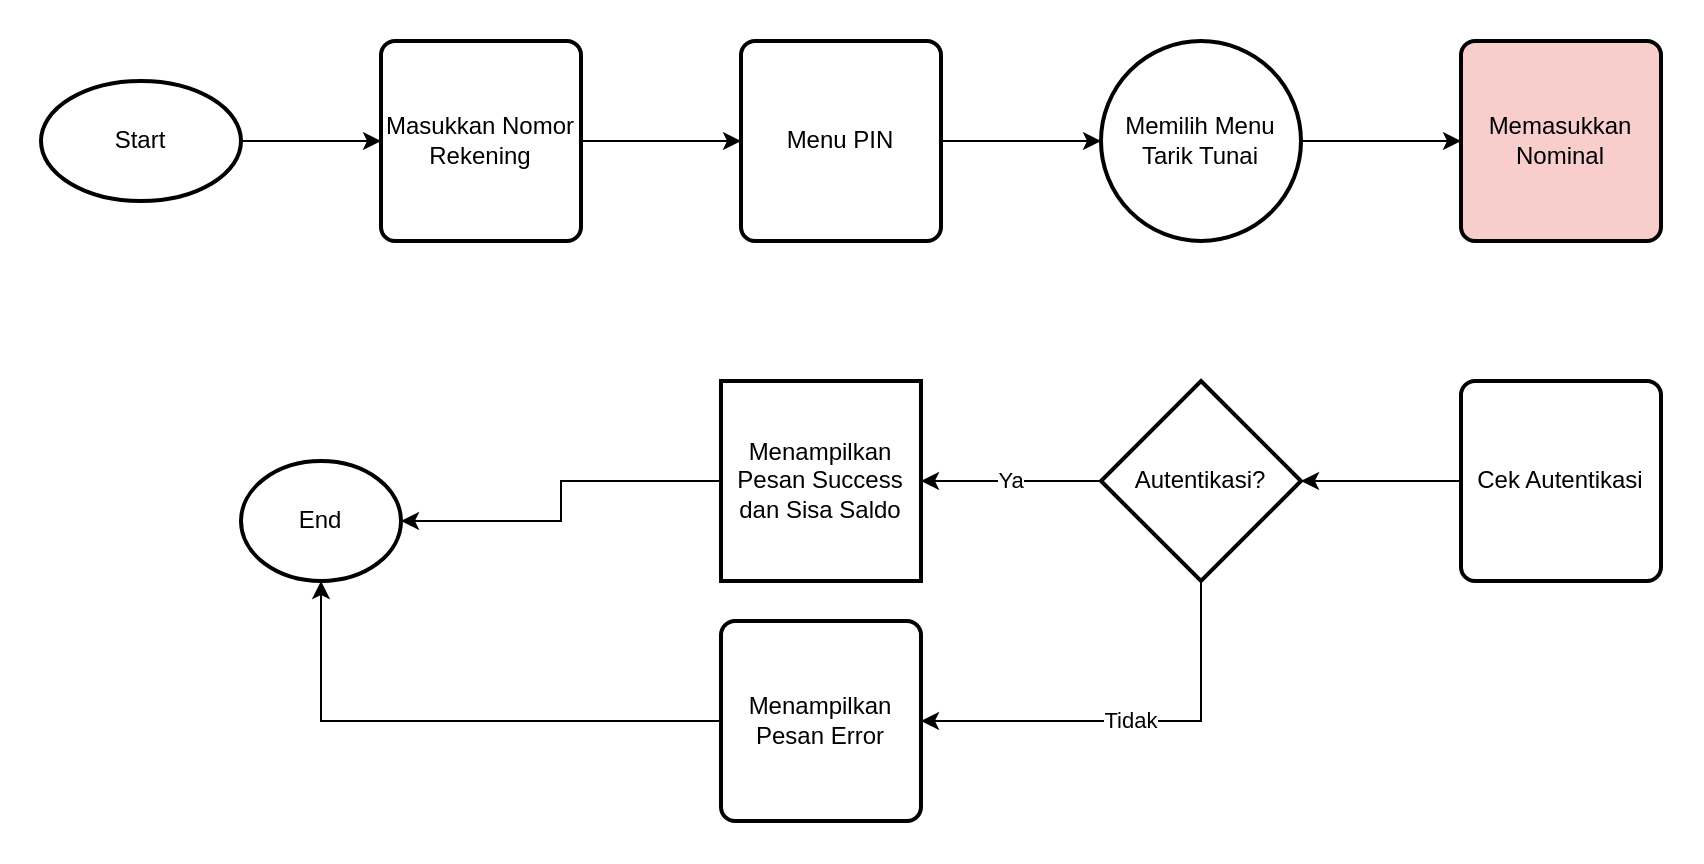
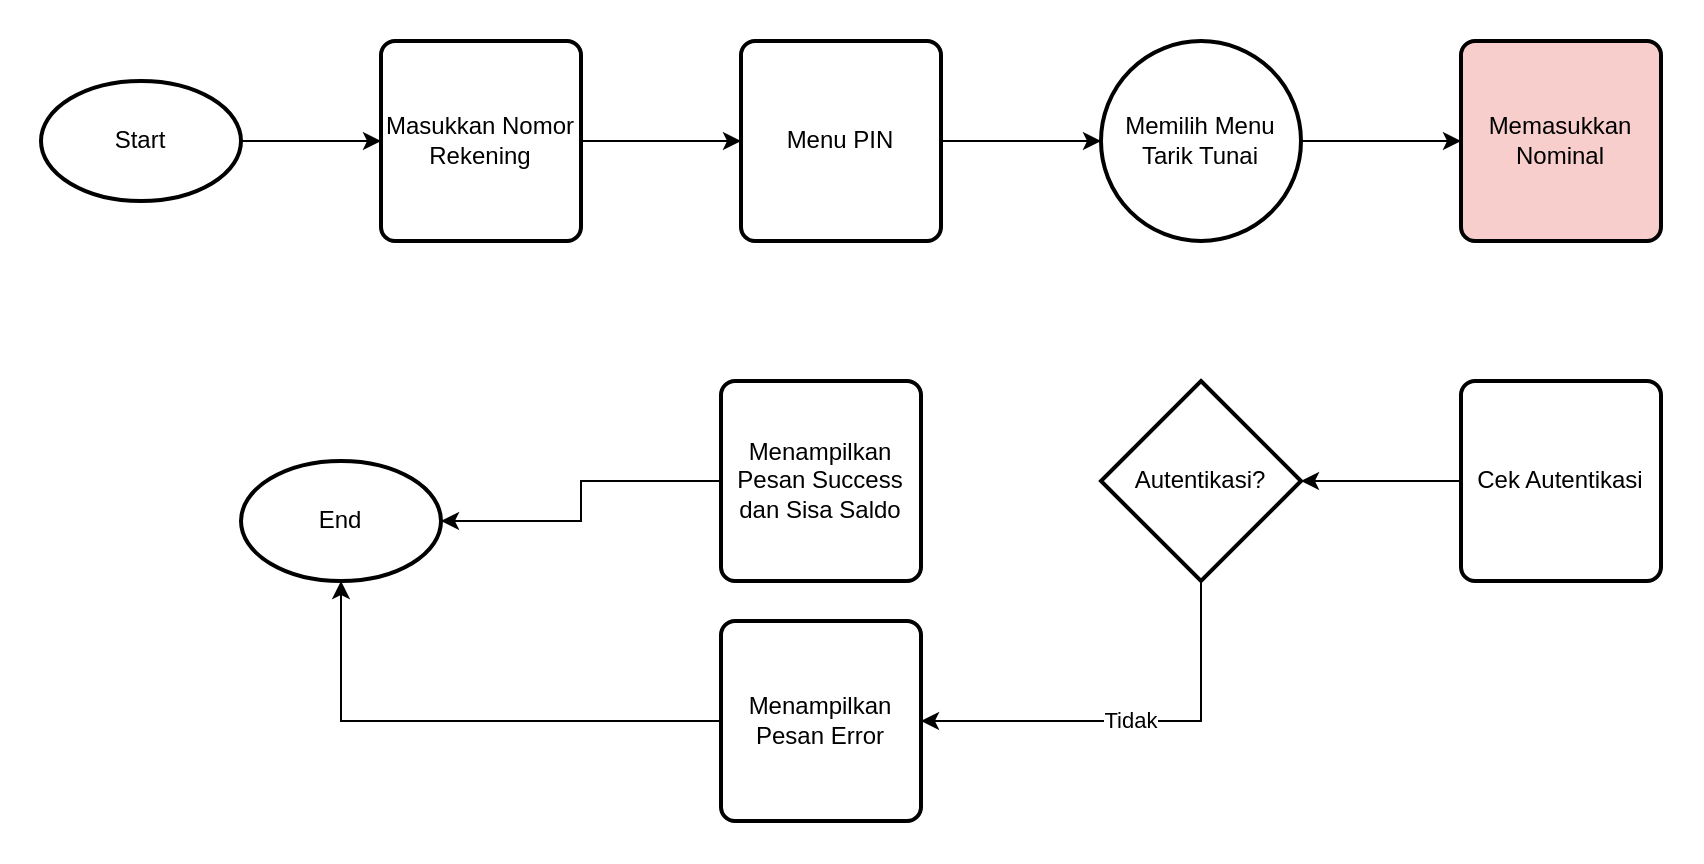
(821, 481) -> (821, 481)
(1017, 481) -> none
(321, 521) -> (341, 521)
